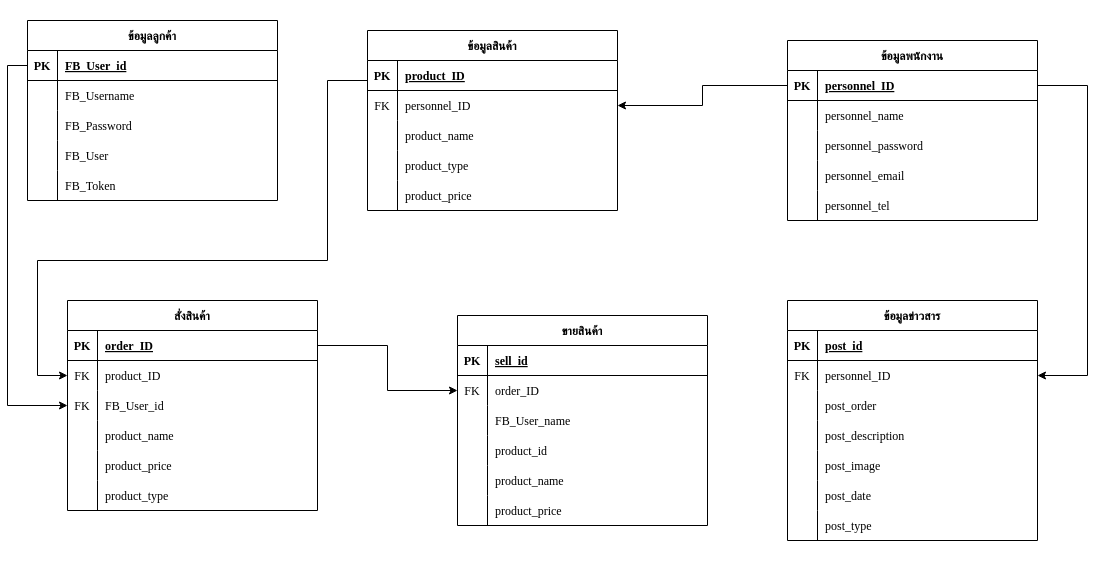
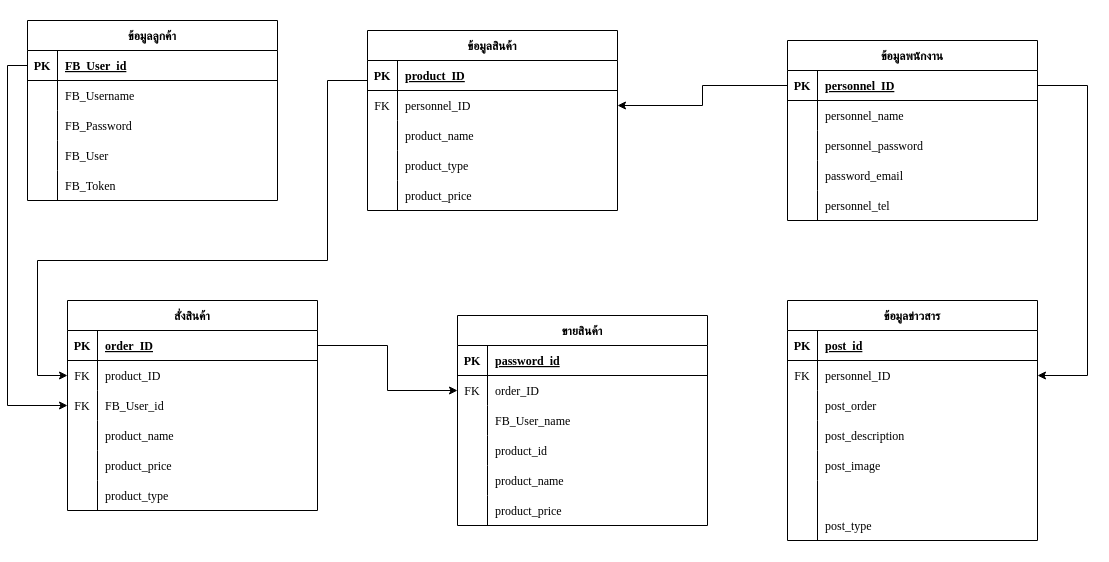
(871, 176) -> (869, 176)
(514, 361) -> (530, 361)
(928, 496) -> none
